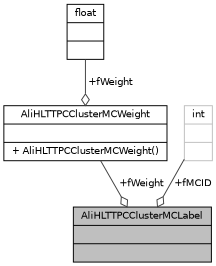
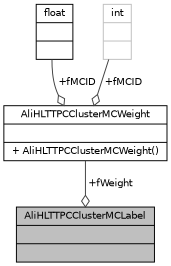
(109, 83) -> (76, 83)
(174, 178) -> (103, 77)
